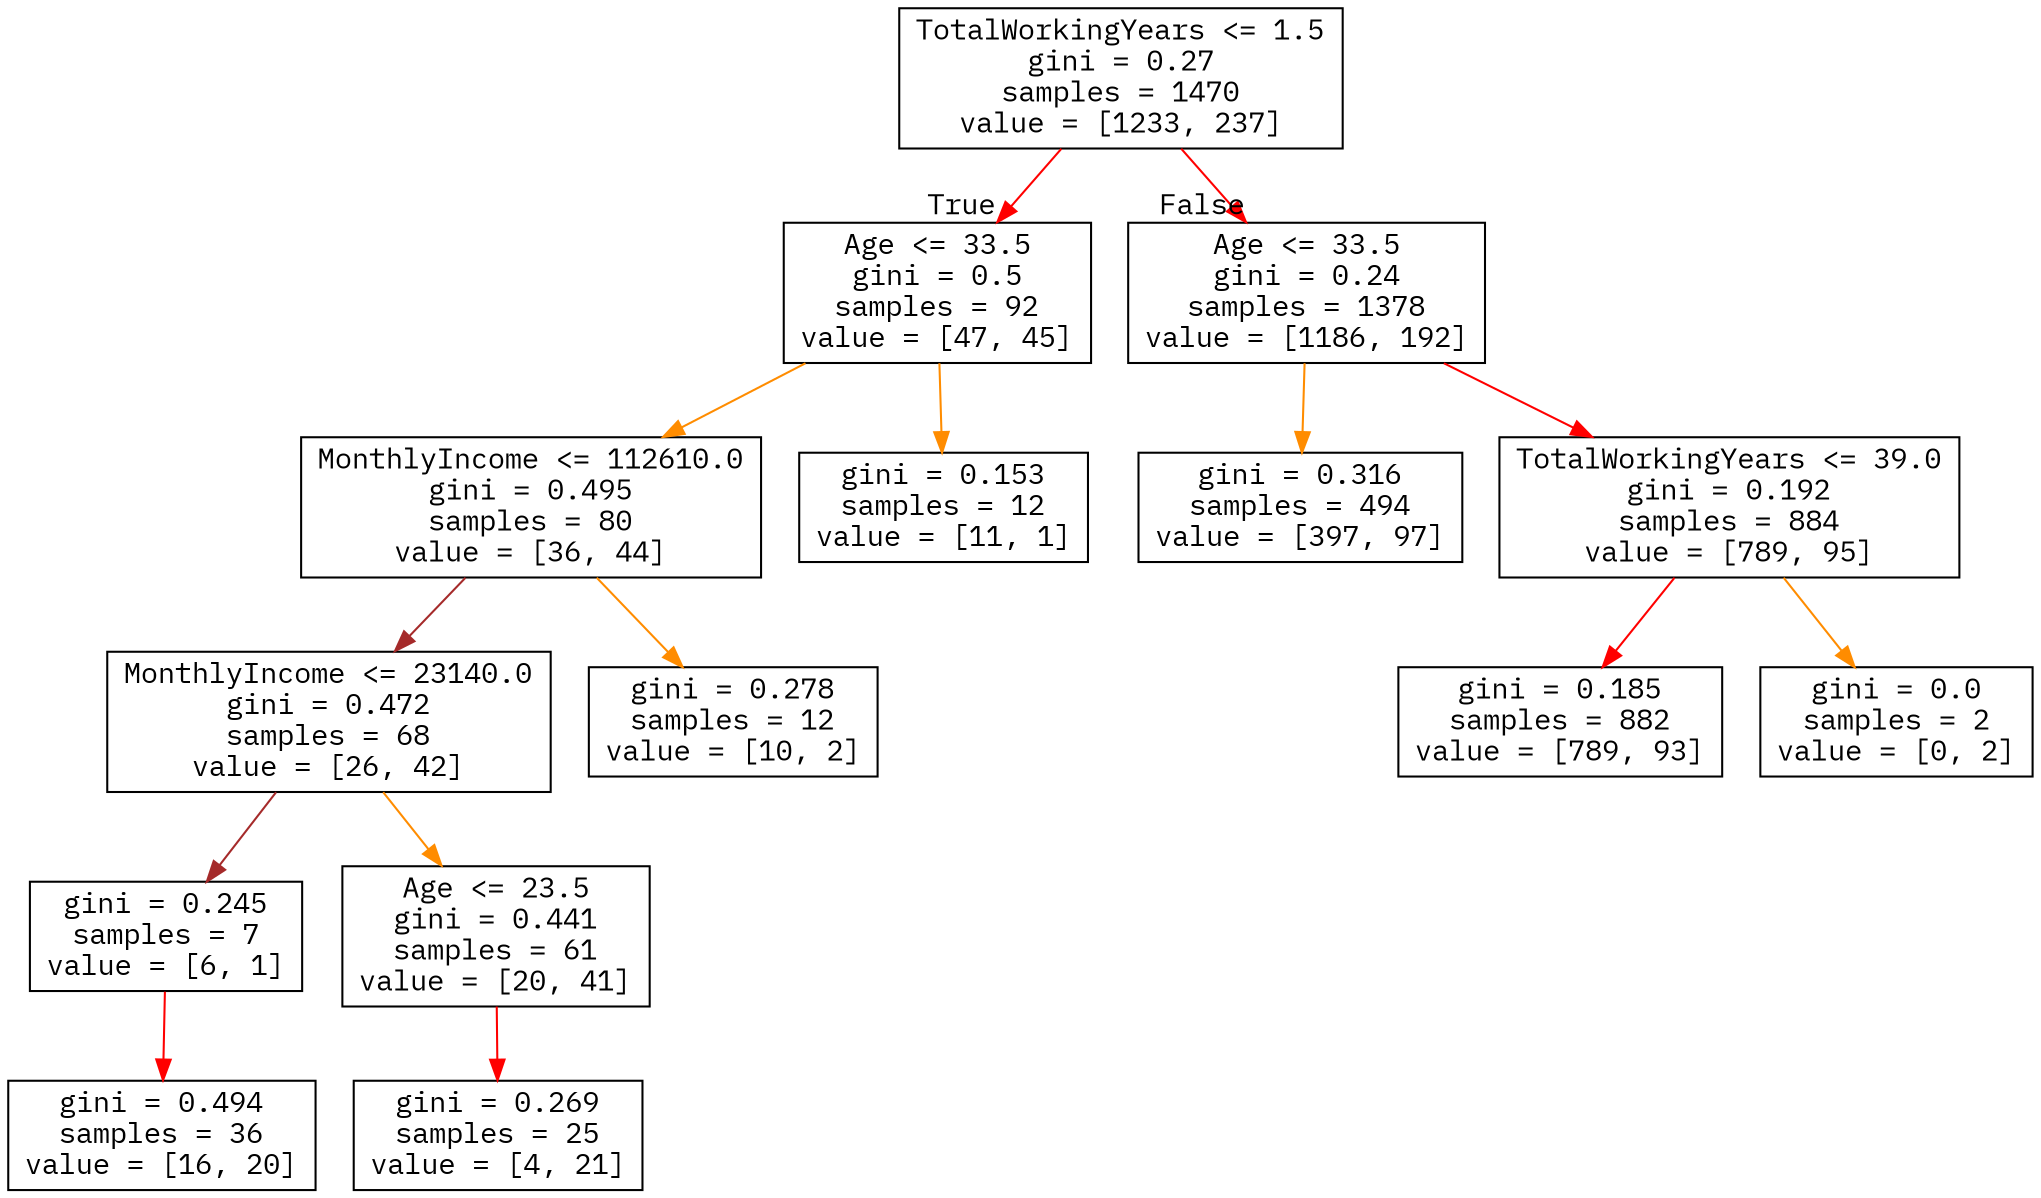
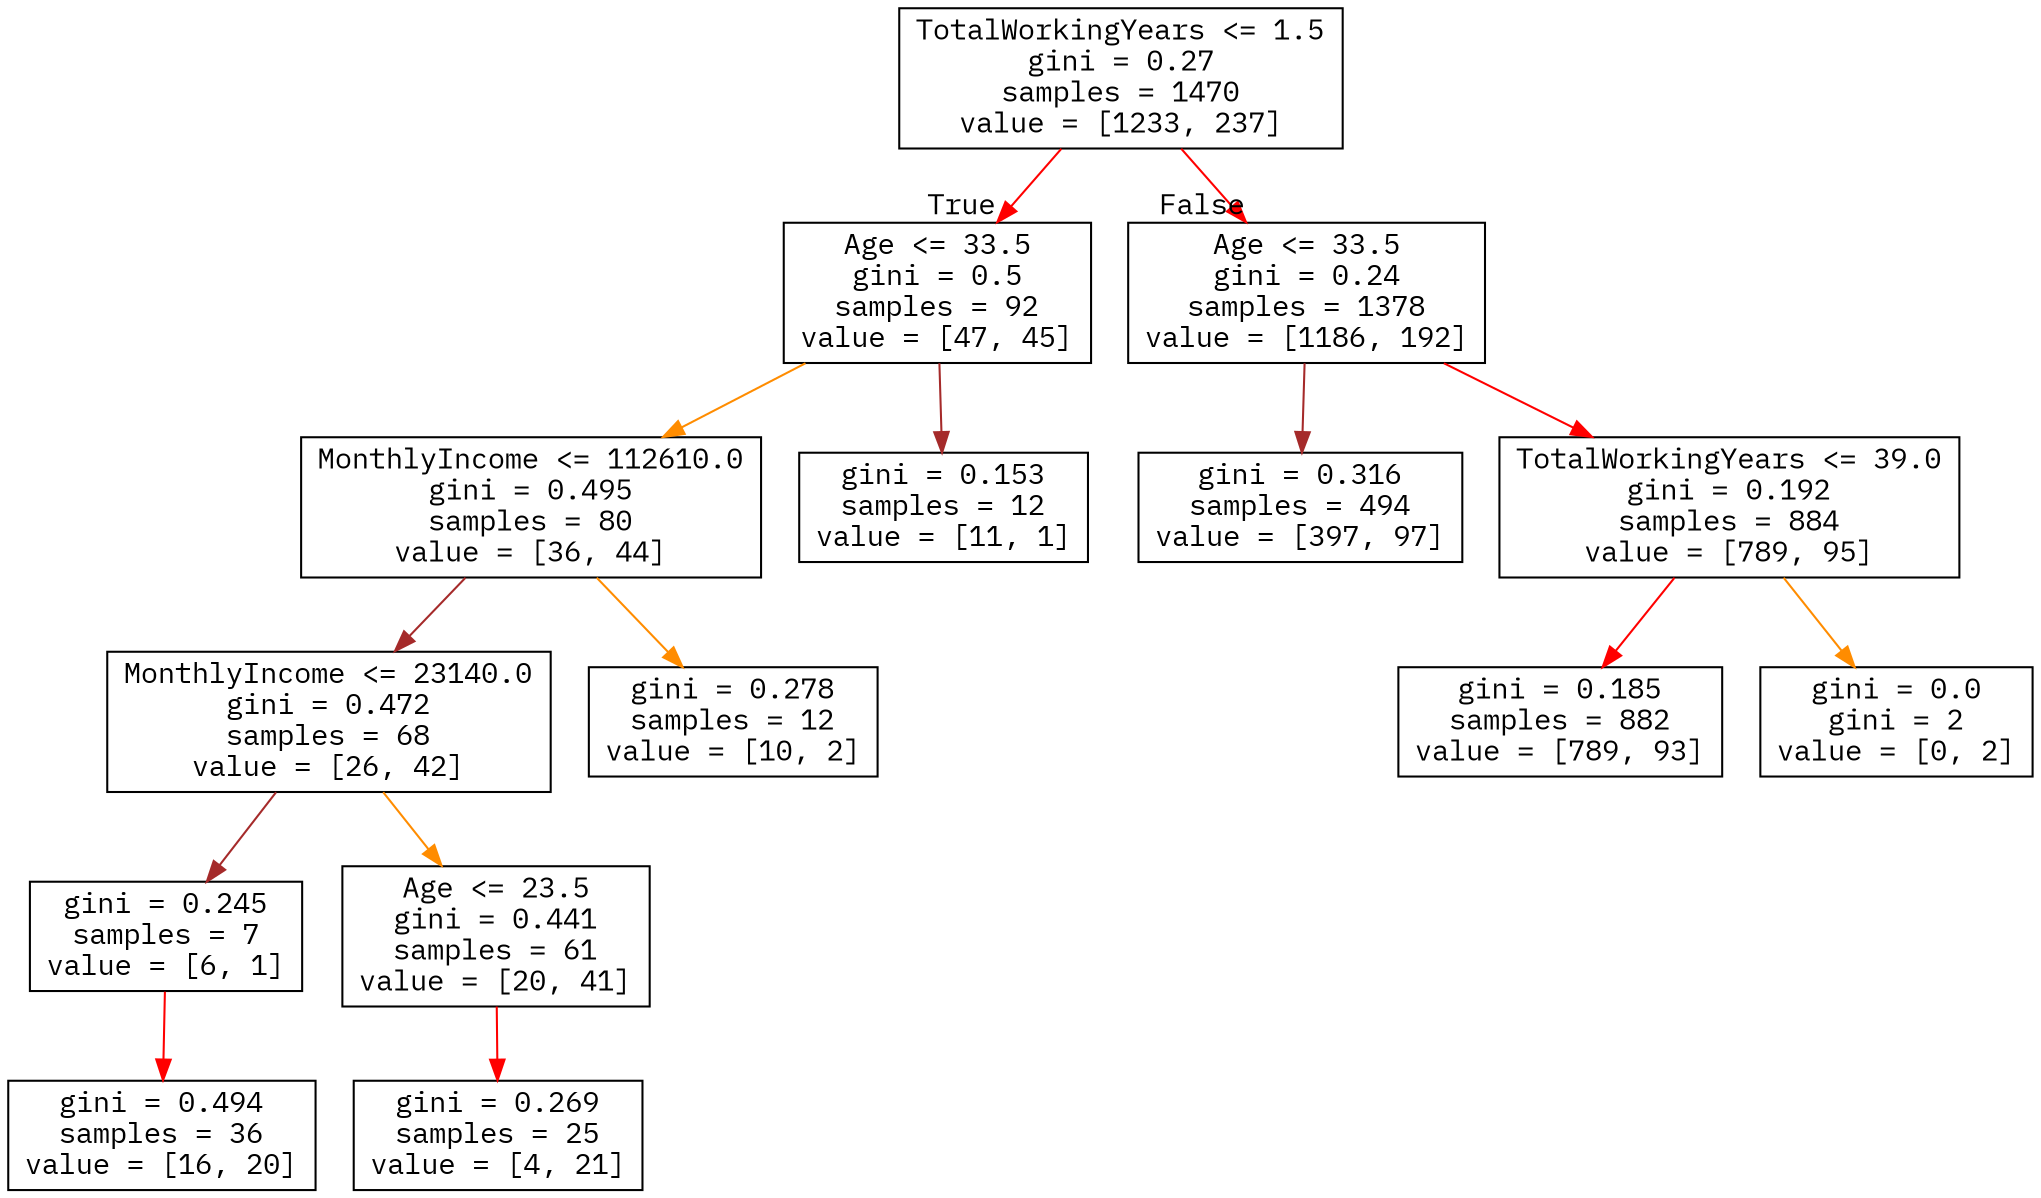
(940, 398) -> (940, 398)
(1304, 398) -> (1304, 398)
(1896, 722) -> (1896, 722)
